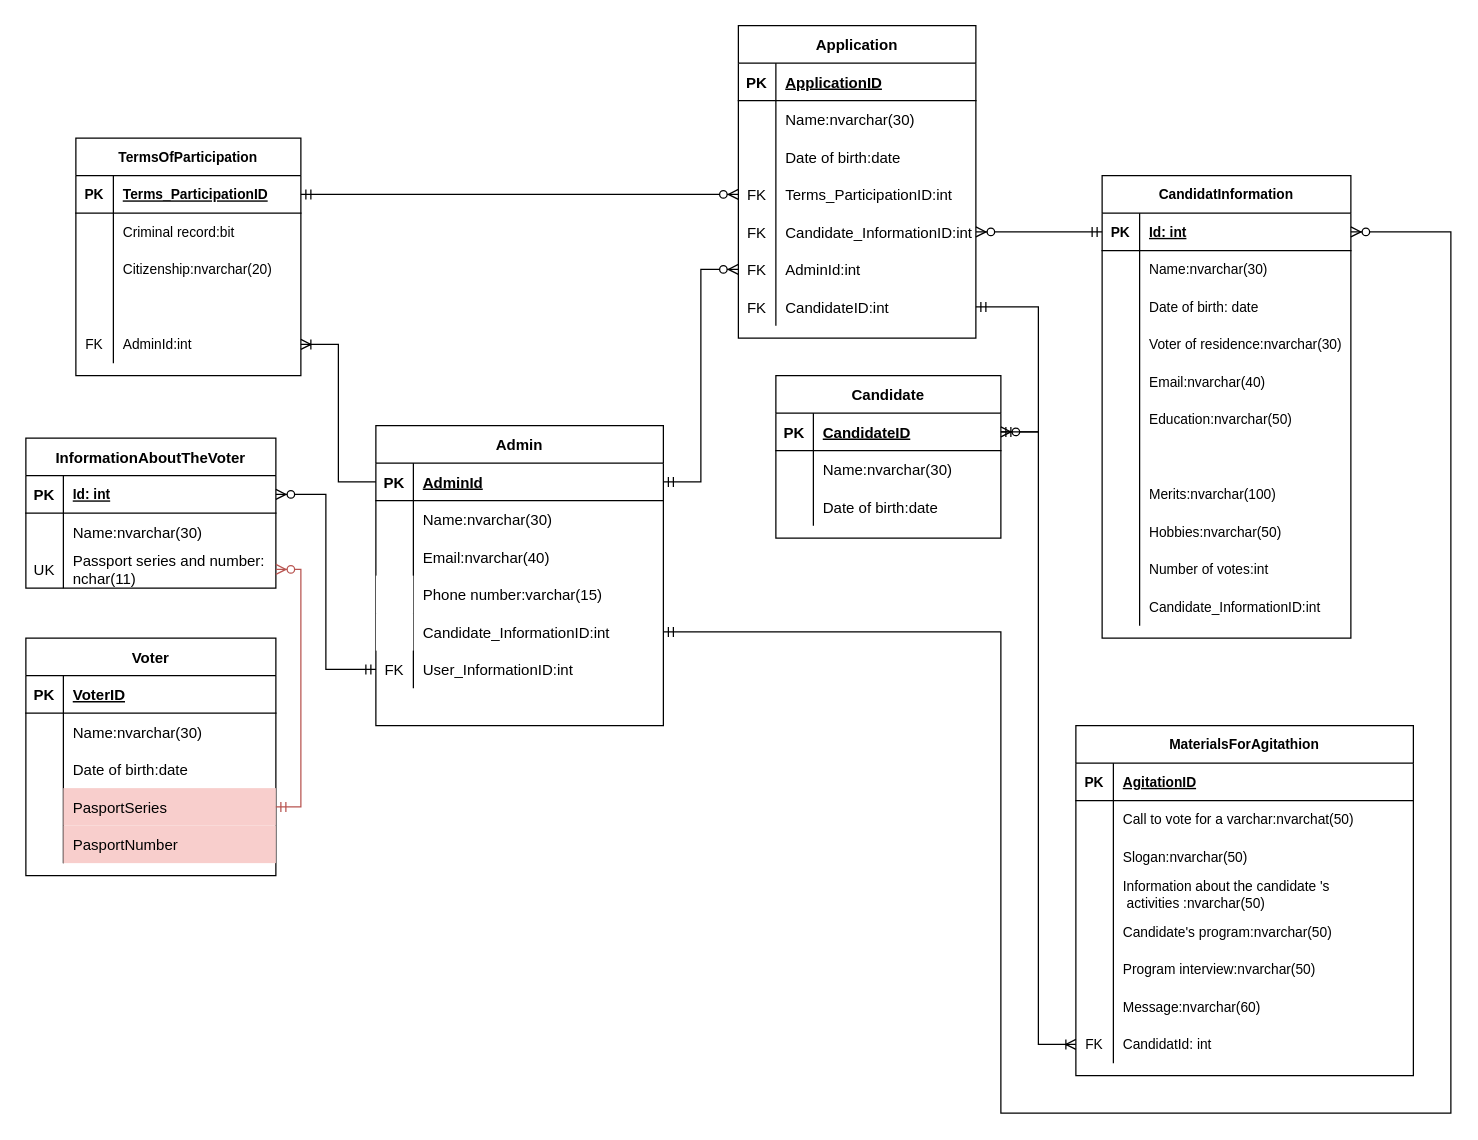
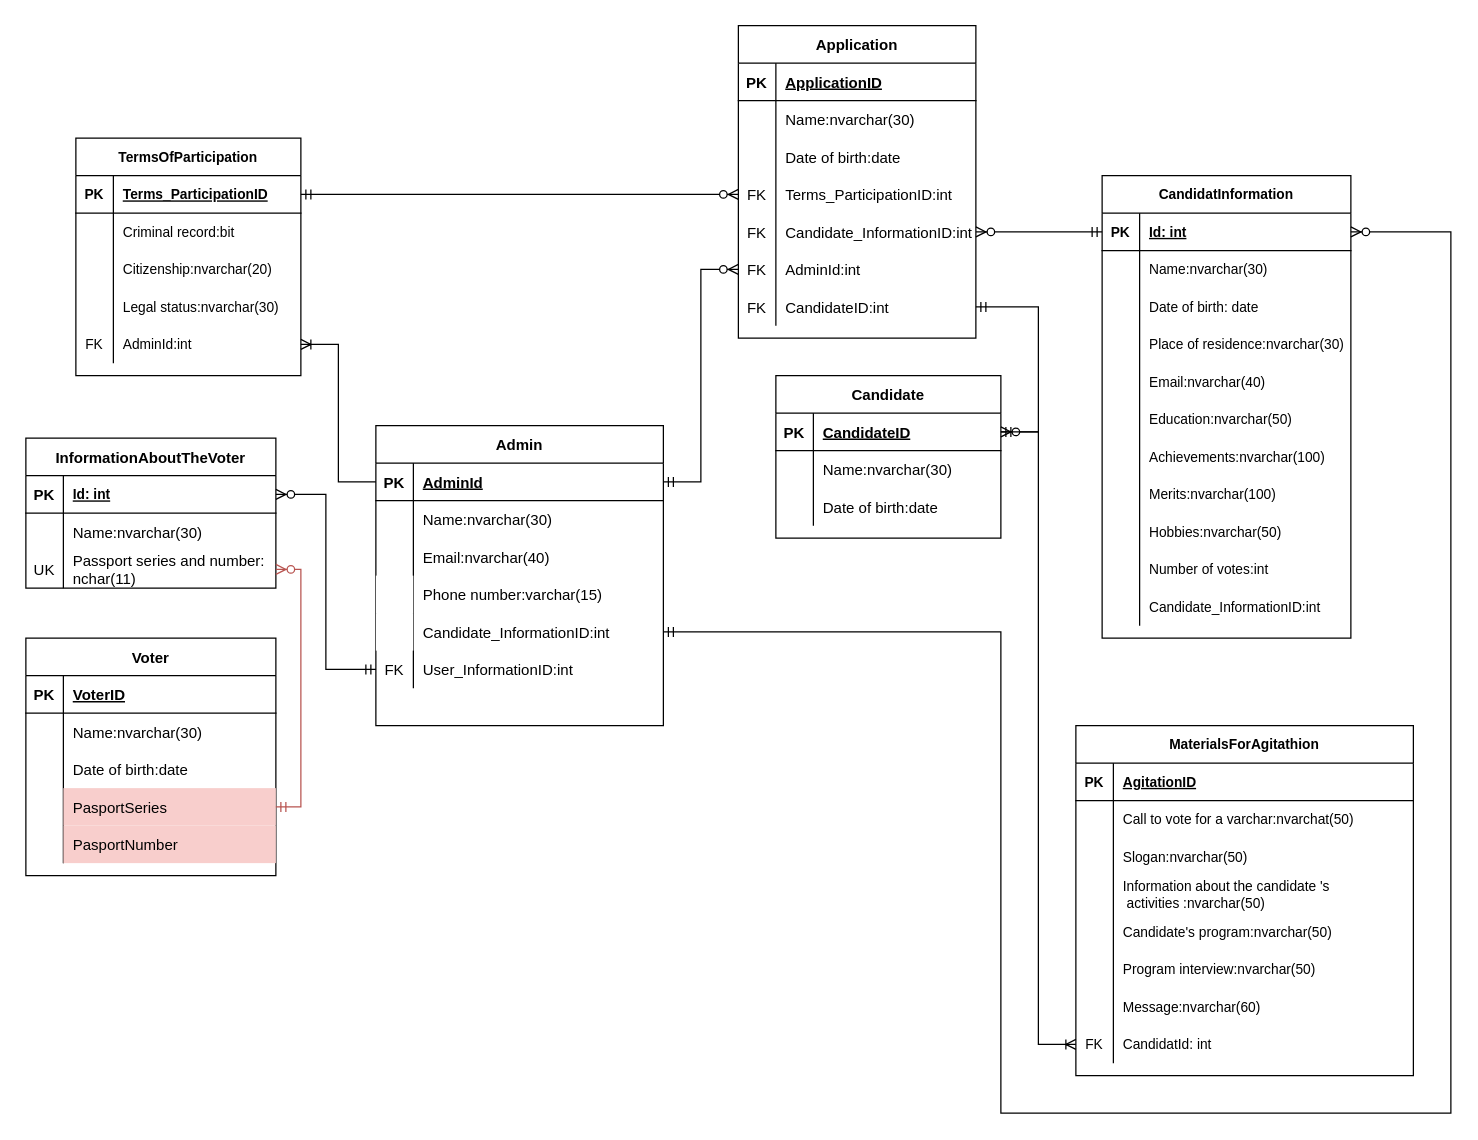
none -> (207, 307)
(1261, 345) -> (1259, 345)
none -> (1245, 457)
